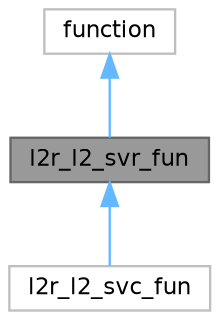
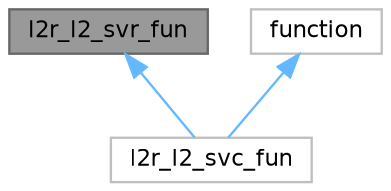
(110, 108) -> (256, 105)
